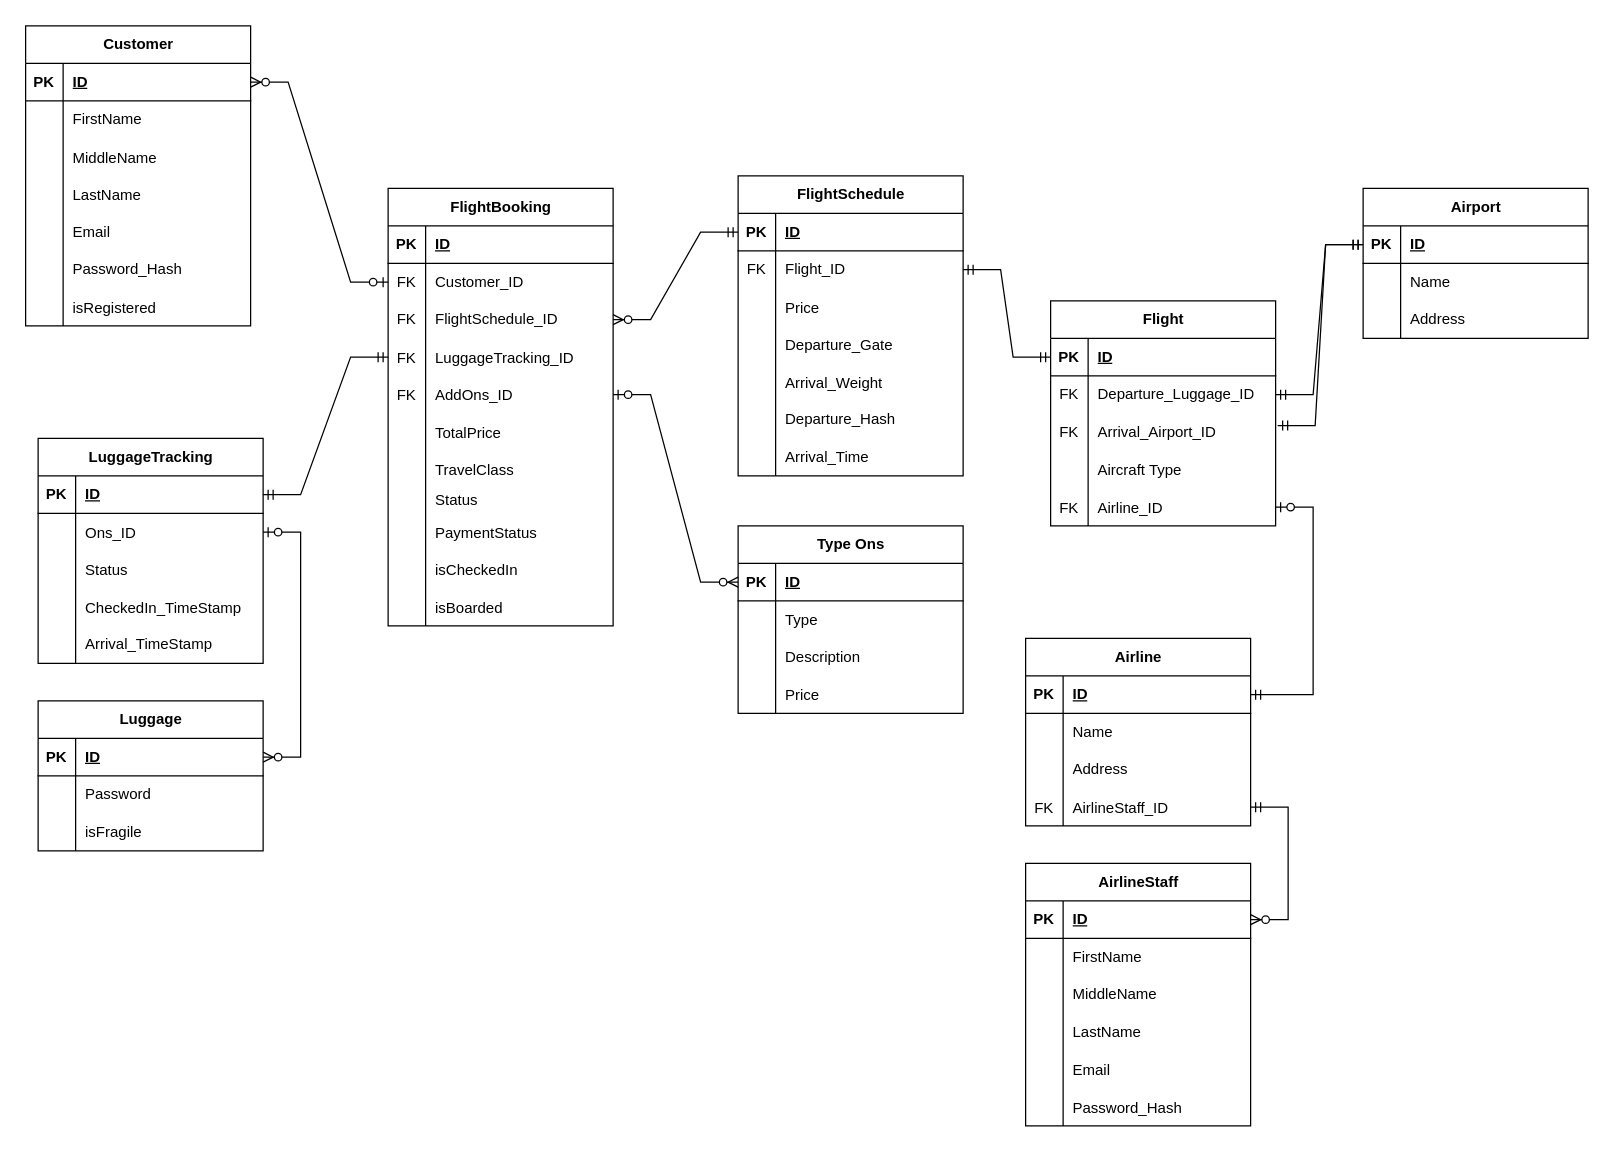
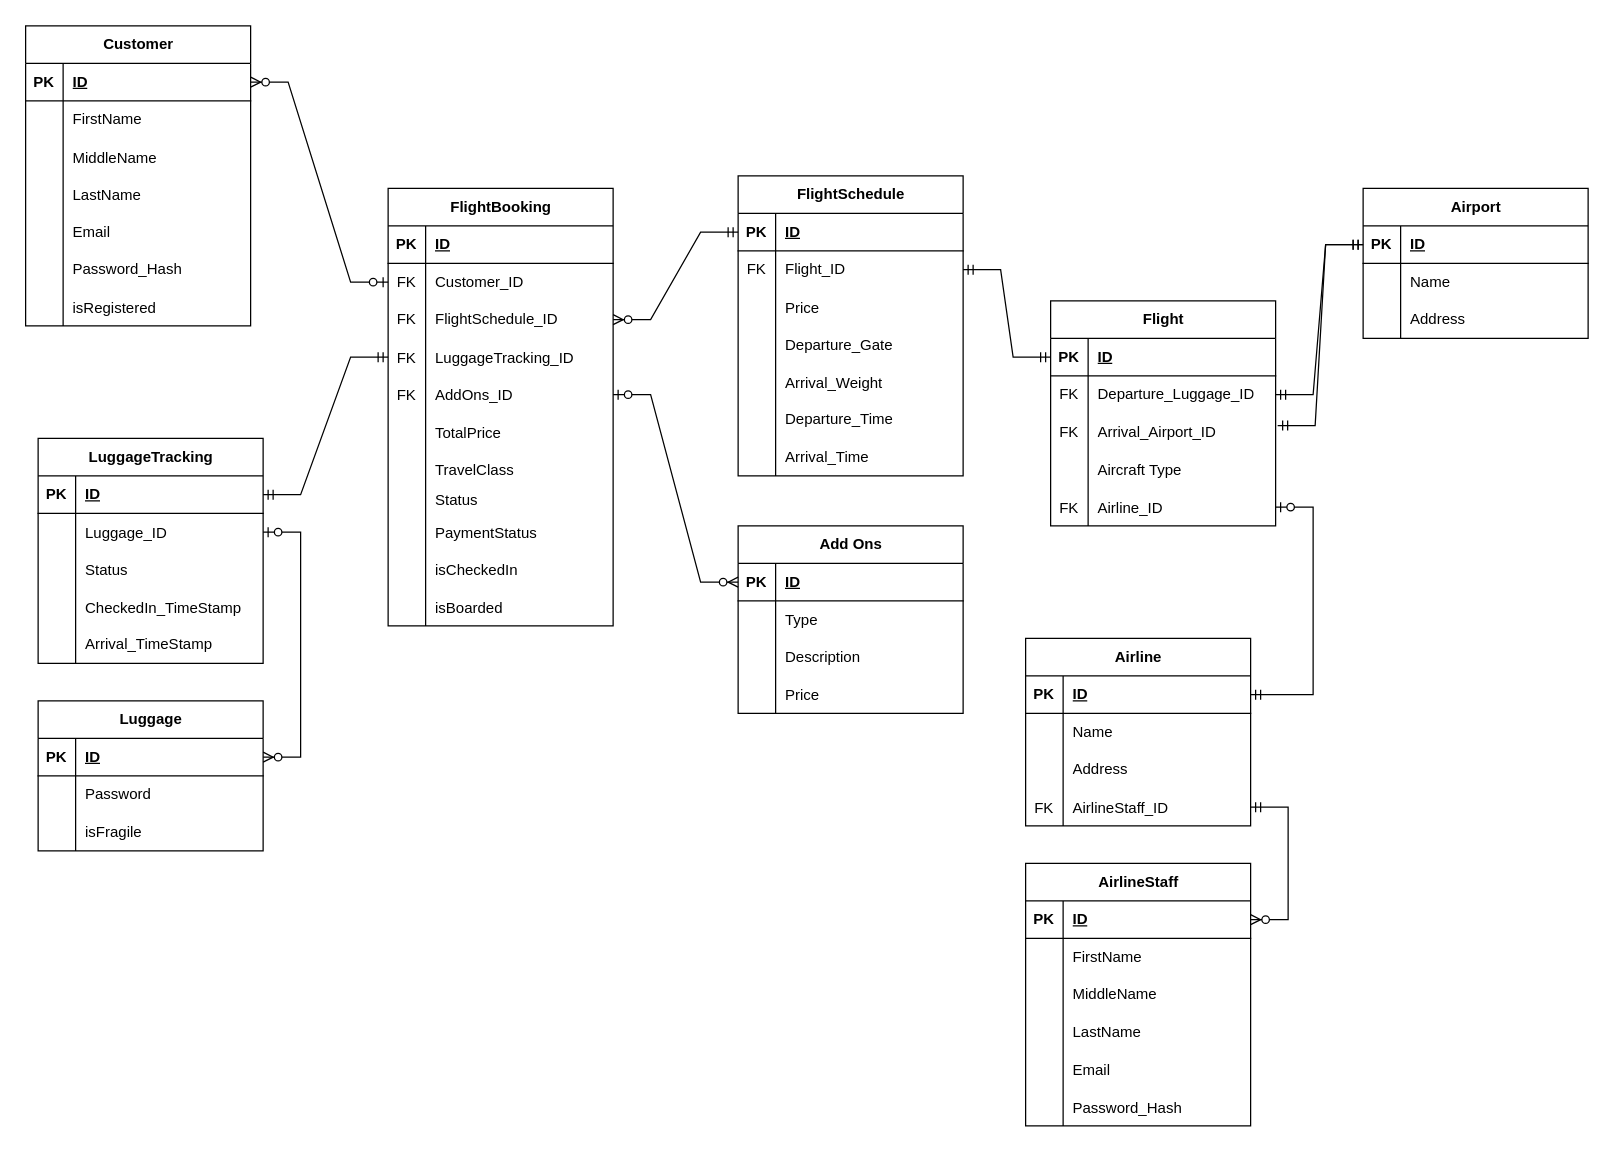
(844, 419) -> (842, 419)
(110, 533) -> (127, 533)
(851, 544) -> (851, 544)
